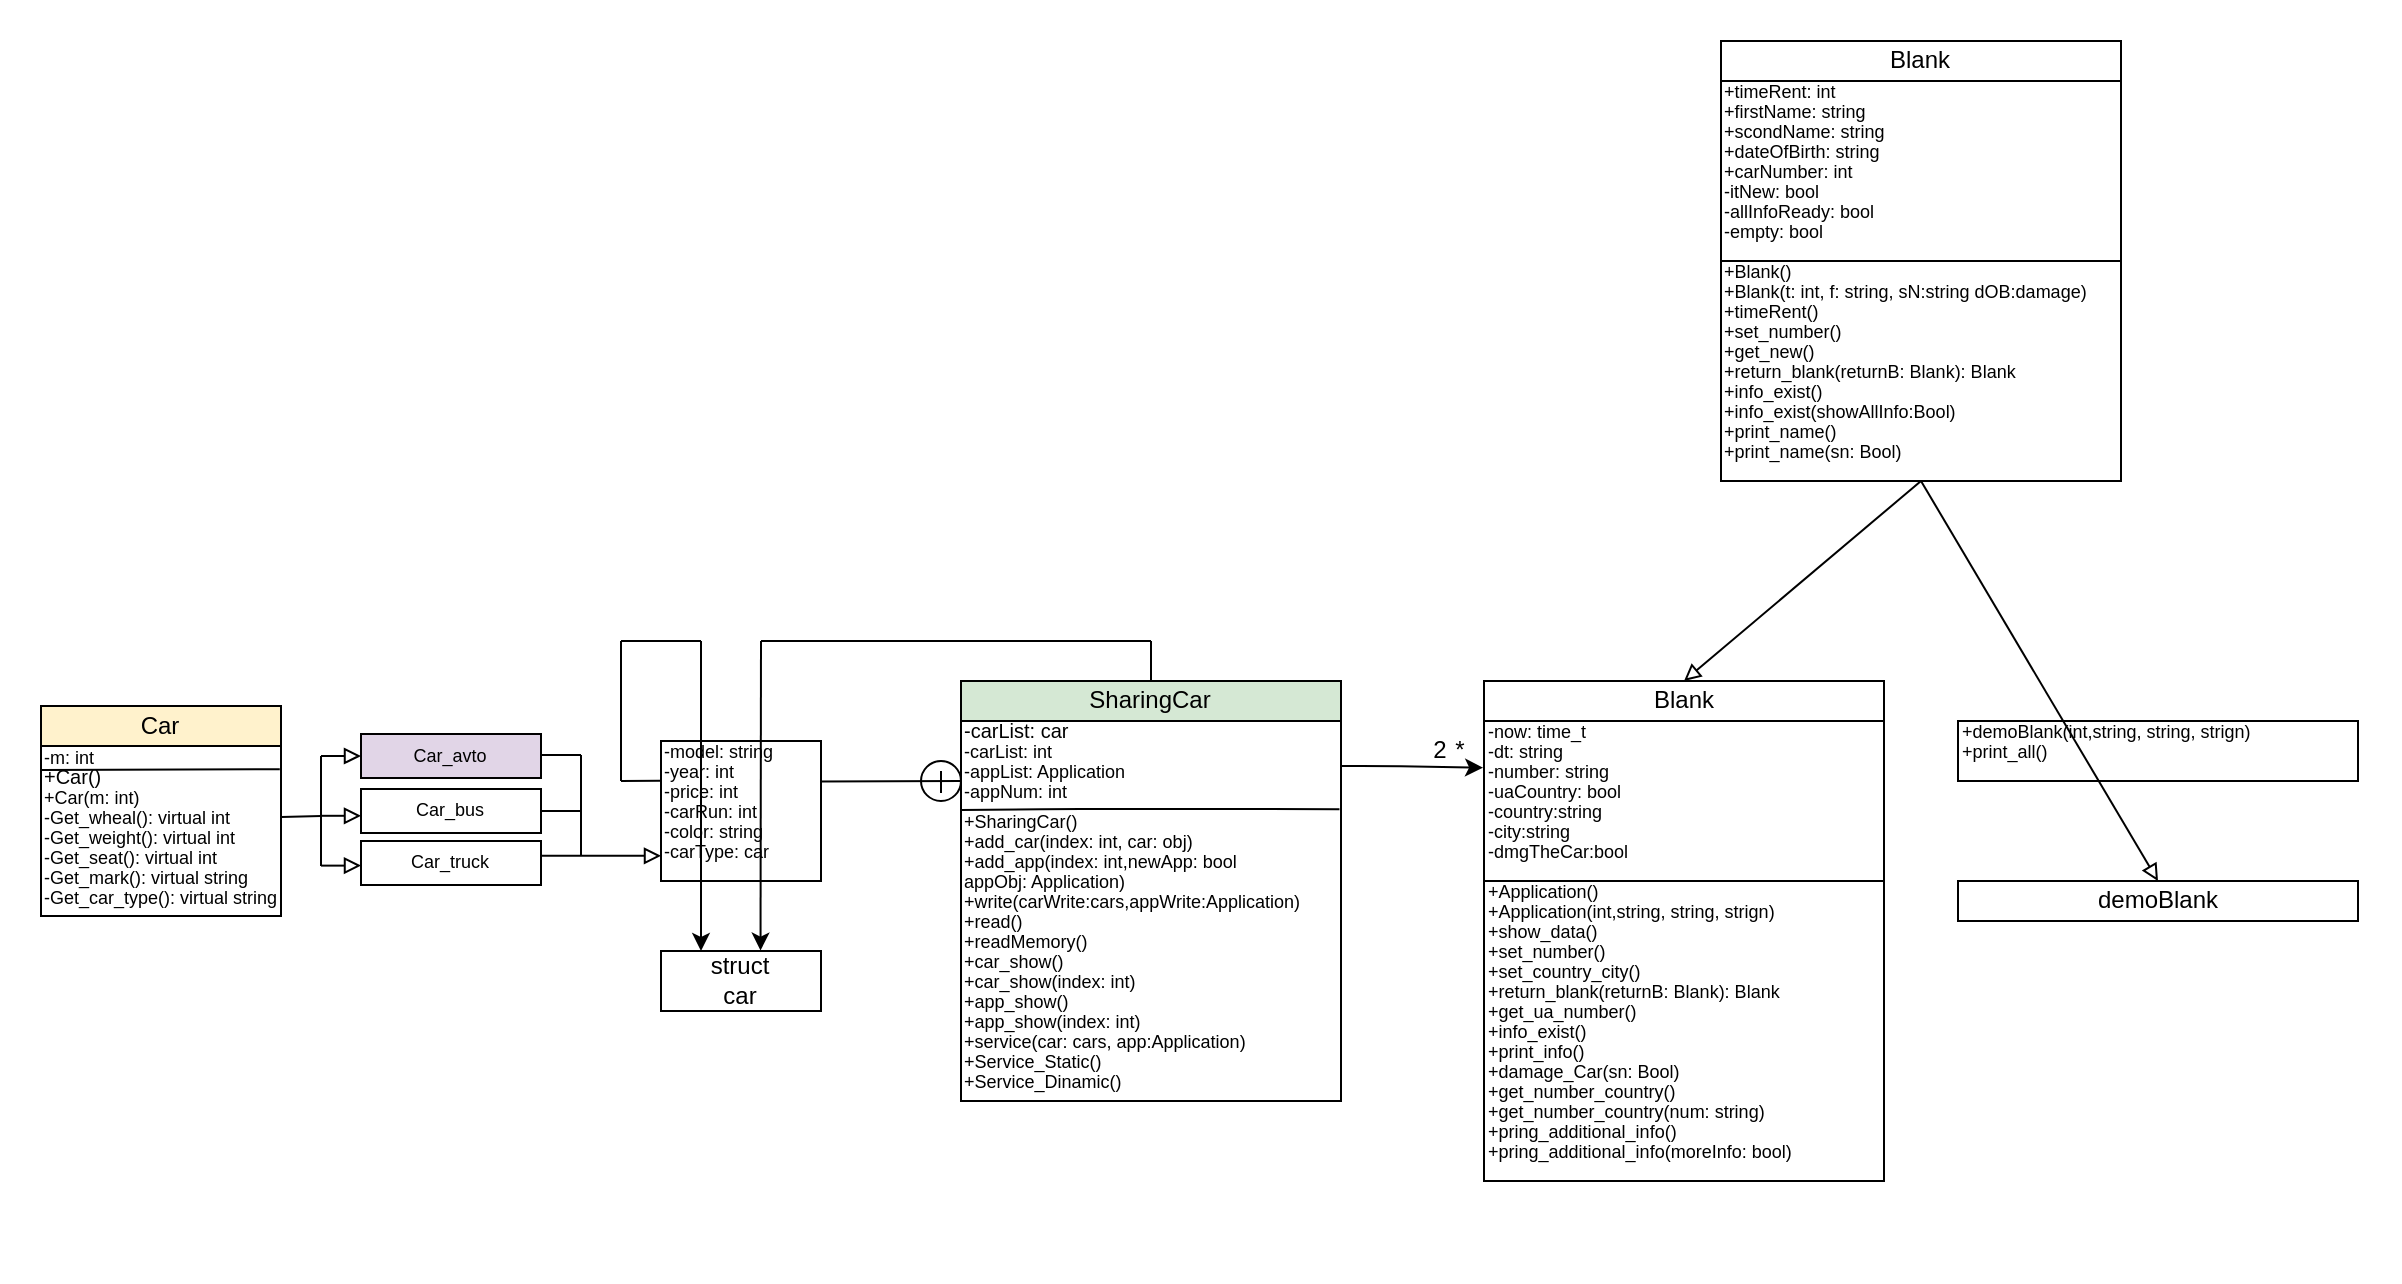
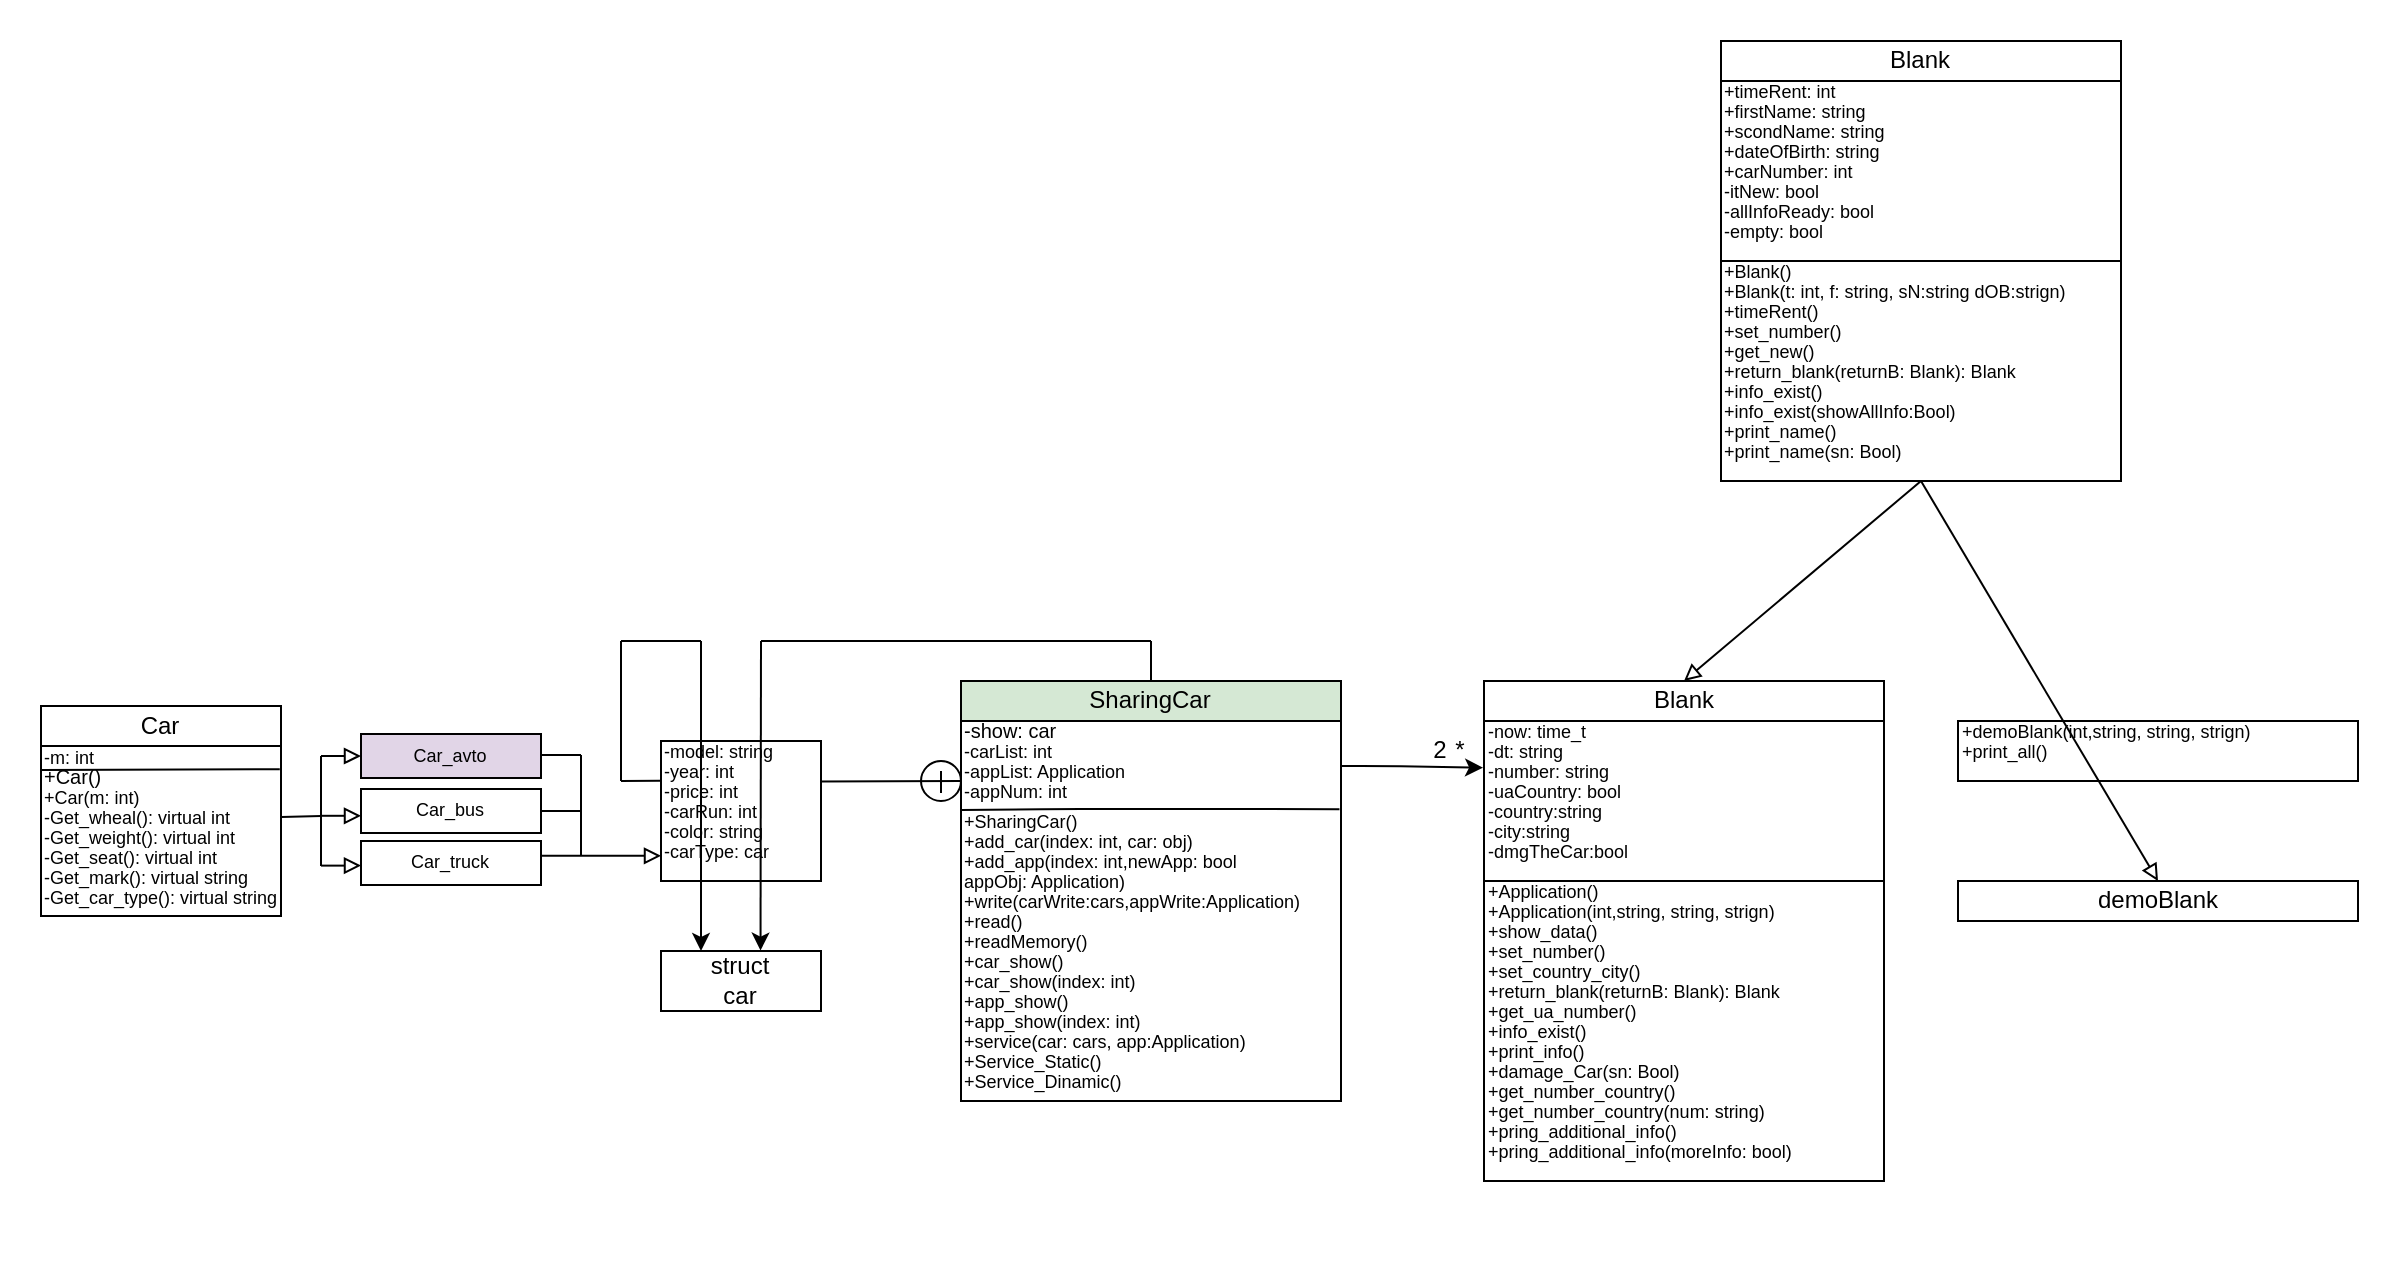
(1923, 291) -> (1923, 291)
(161, 726) -> (161, 726)
(1043, 731) -> (1026, 731)
